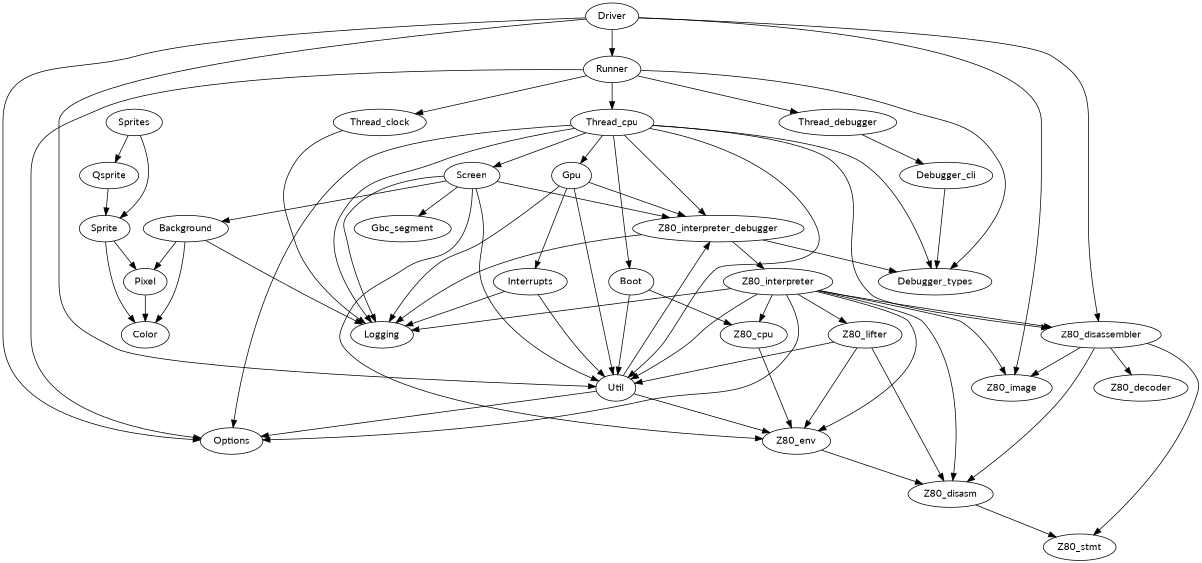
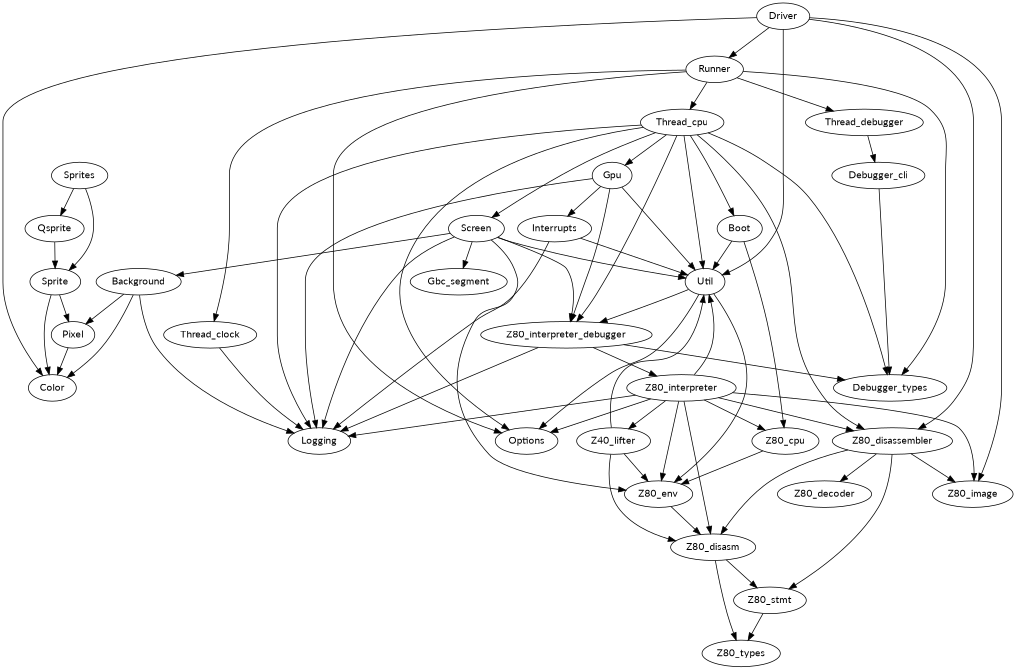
(55, 69) -> (244, 51)
(865, 335) -> (614, 441)
none -> (741, 653)
